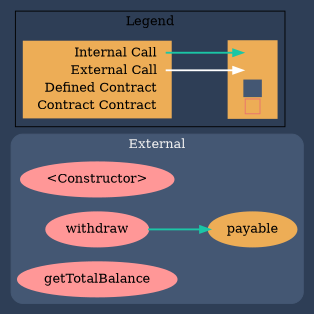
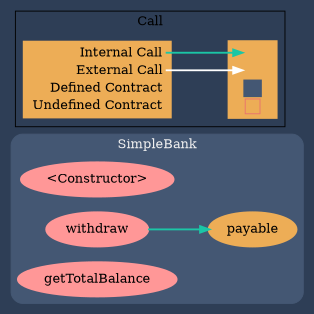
(150, 22) -> (150, 22)
(97, 105) -> (98, 105)
(157, 145) -> (157, 145)
